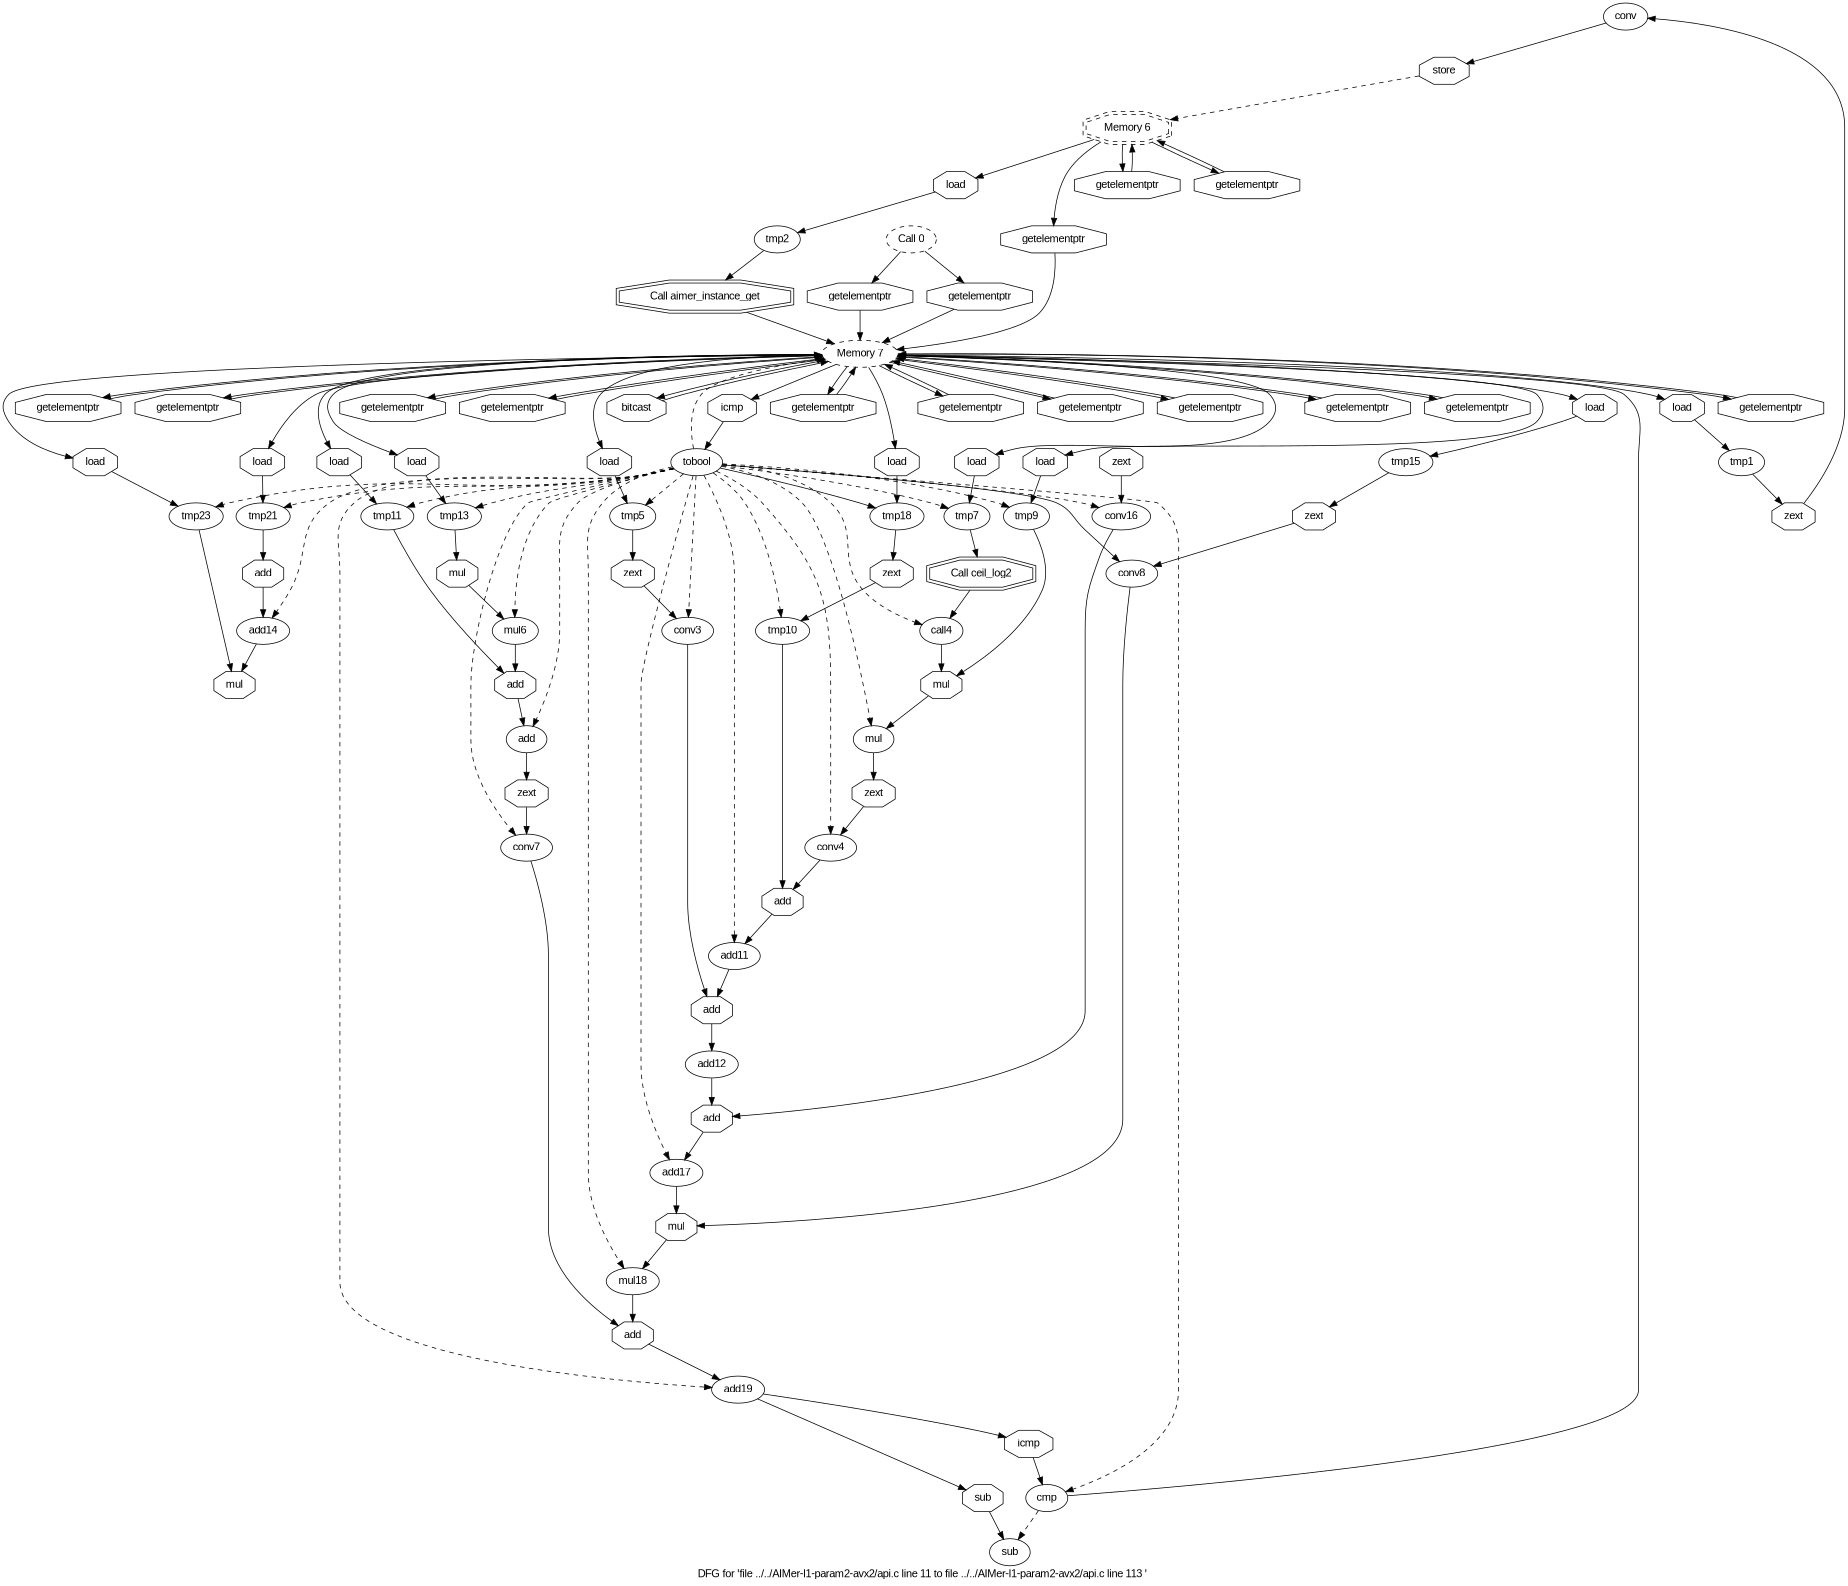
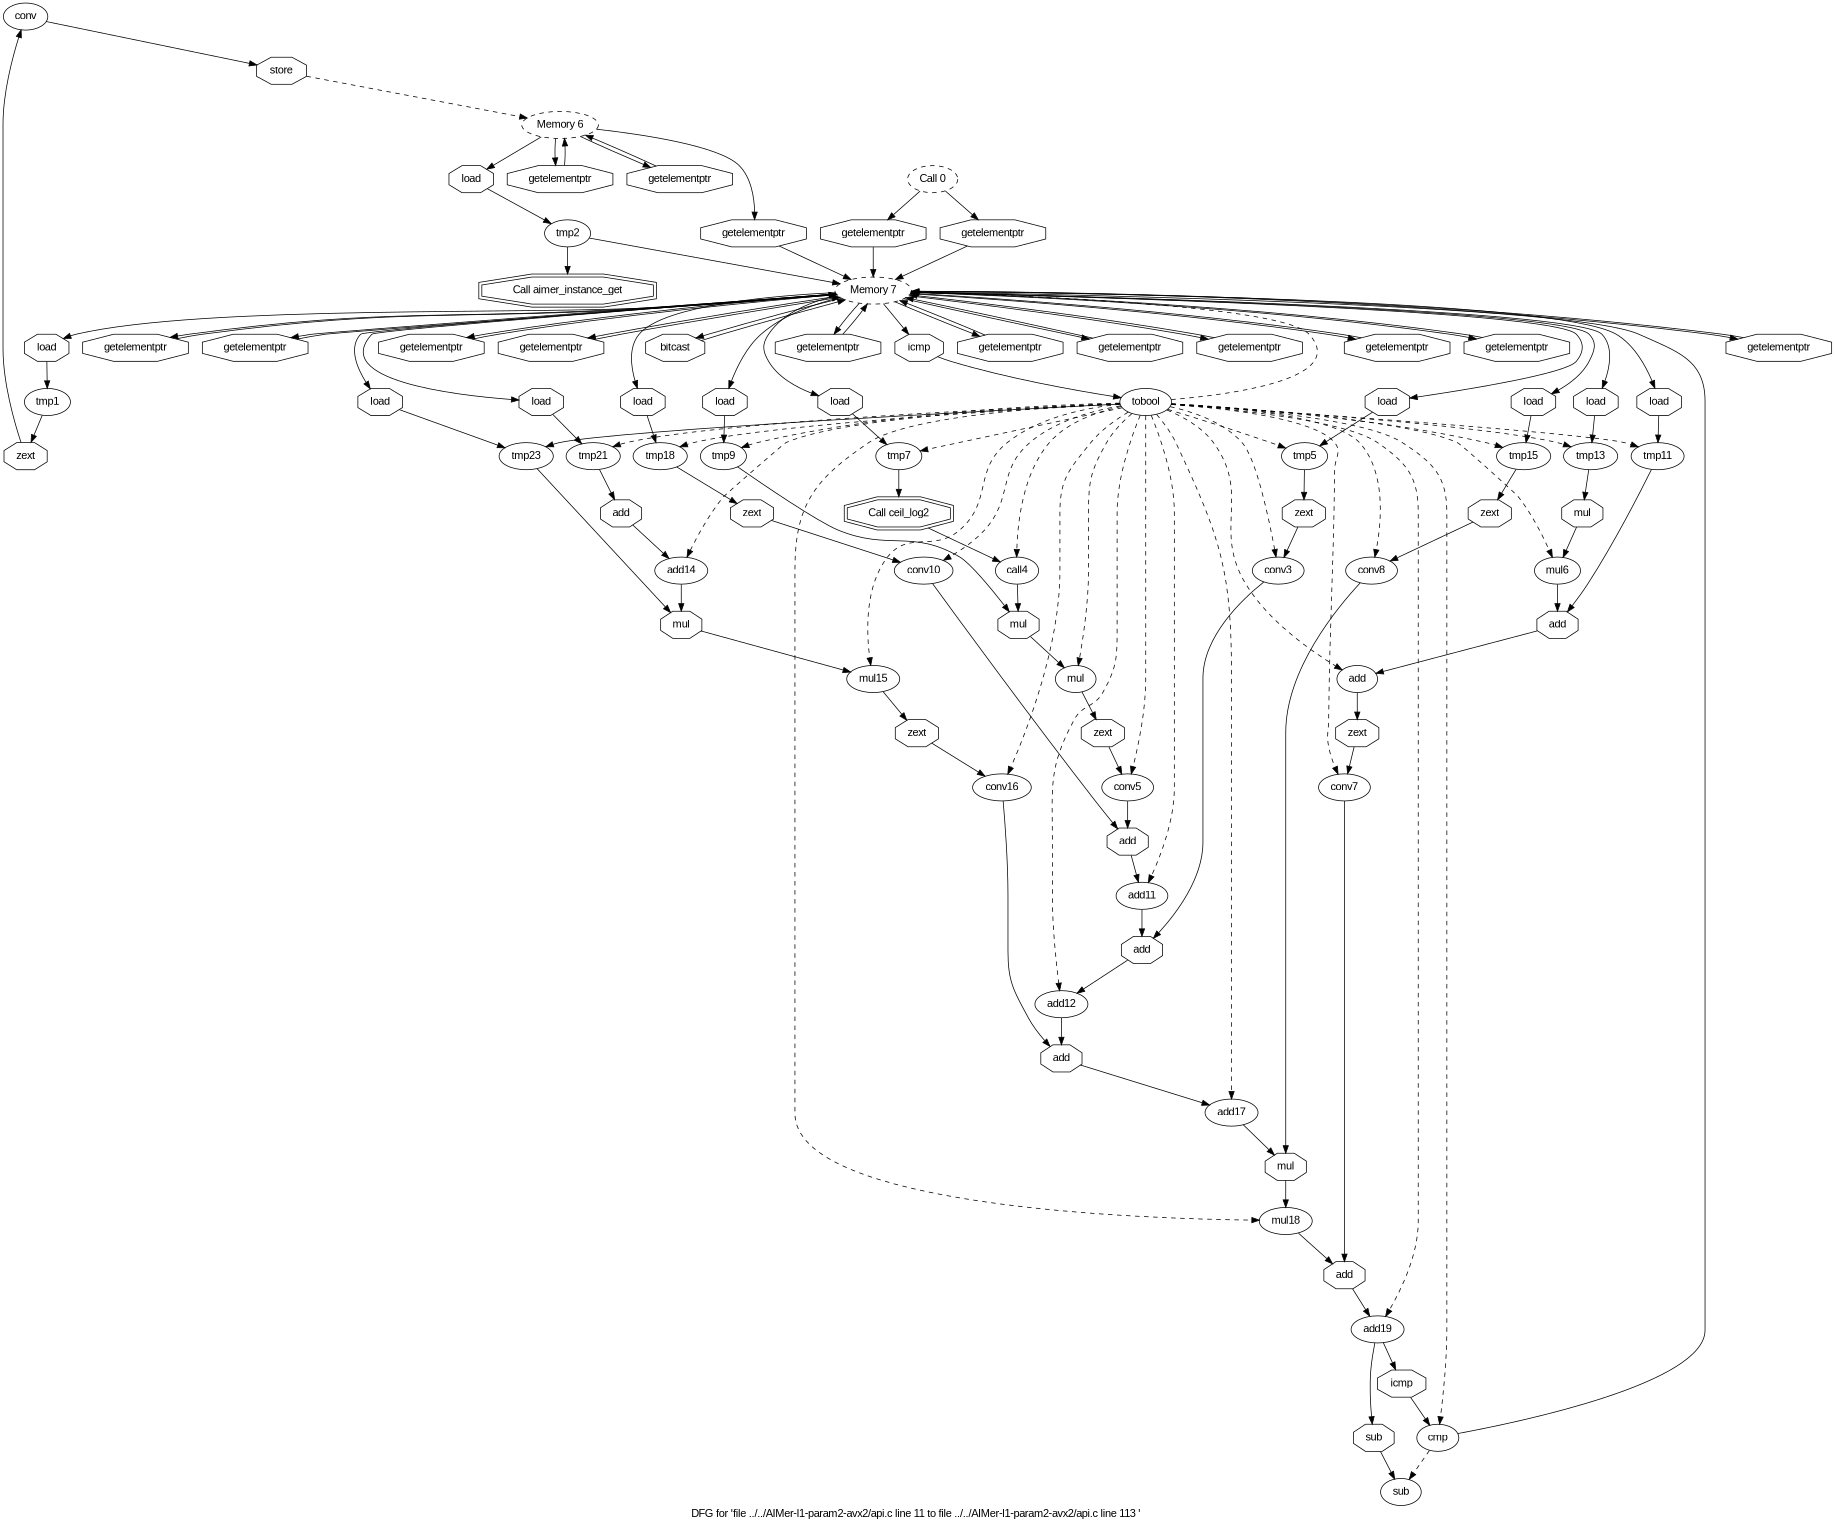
(1127, 128) -> (560, 125)
(787, 327) -> (711, 260)
none -> (1334, 418)
(929, 483) -> (1351, 436)
(346, 485) -> (836, 420)
(795, 486) -> (816, 426)
(783, 631) -> (924, 571)
none -> (873, 679)
none -> (1095, 702)
(831, 848) -> (1128, 787)
